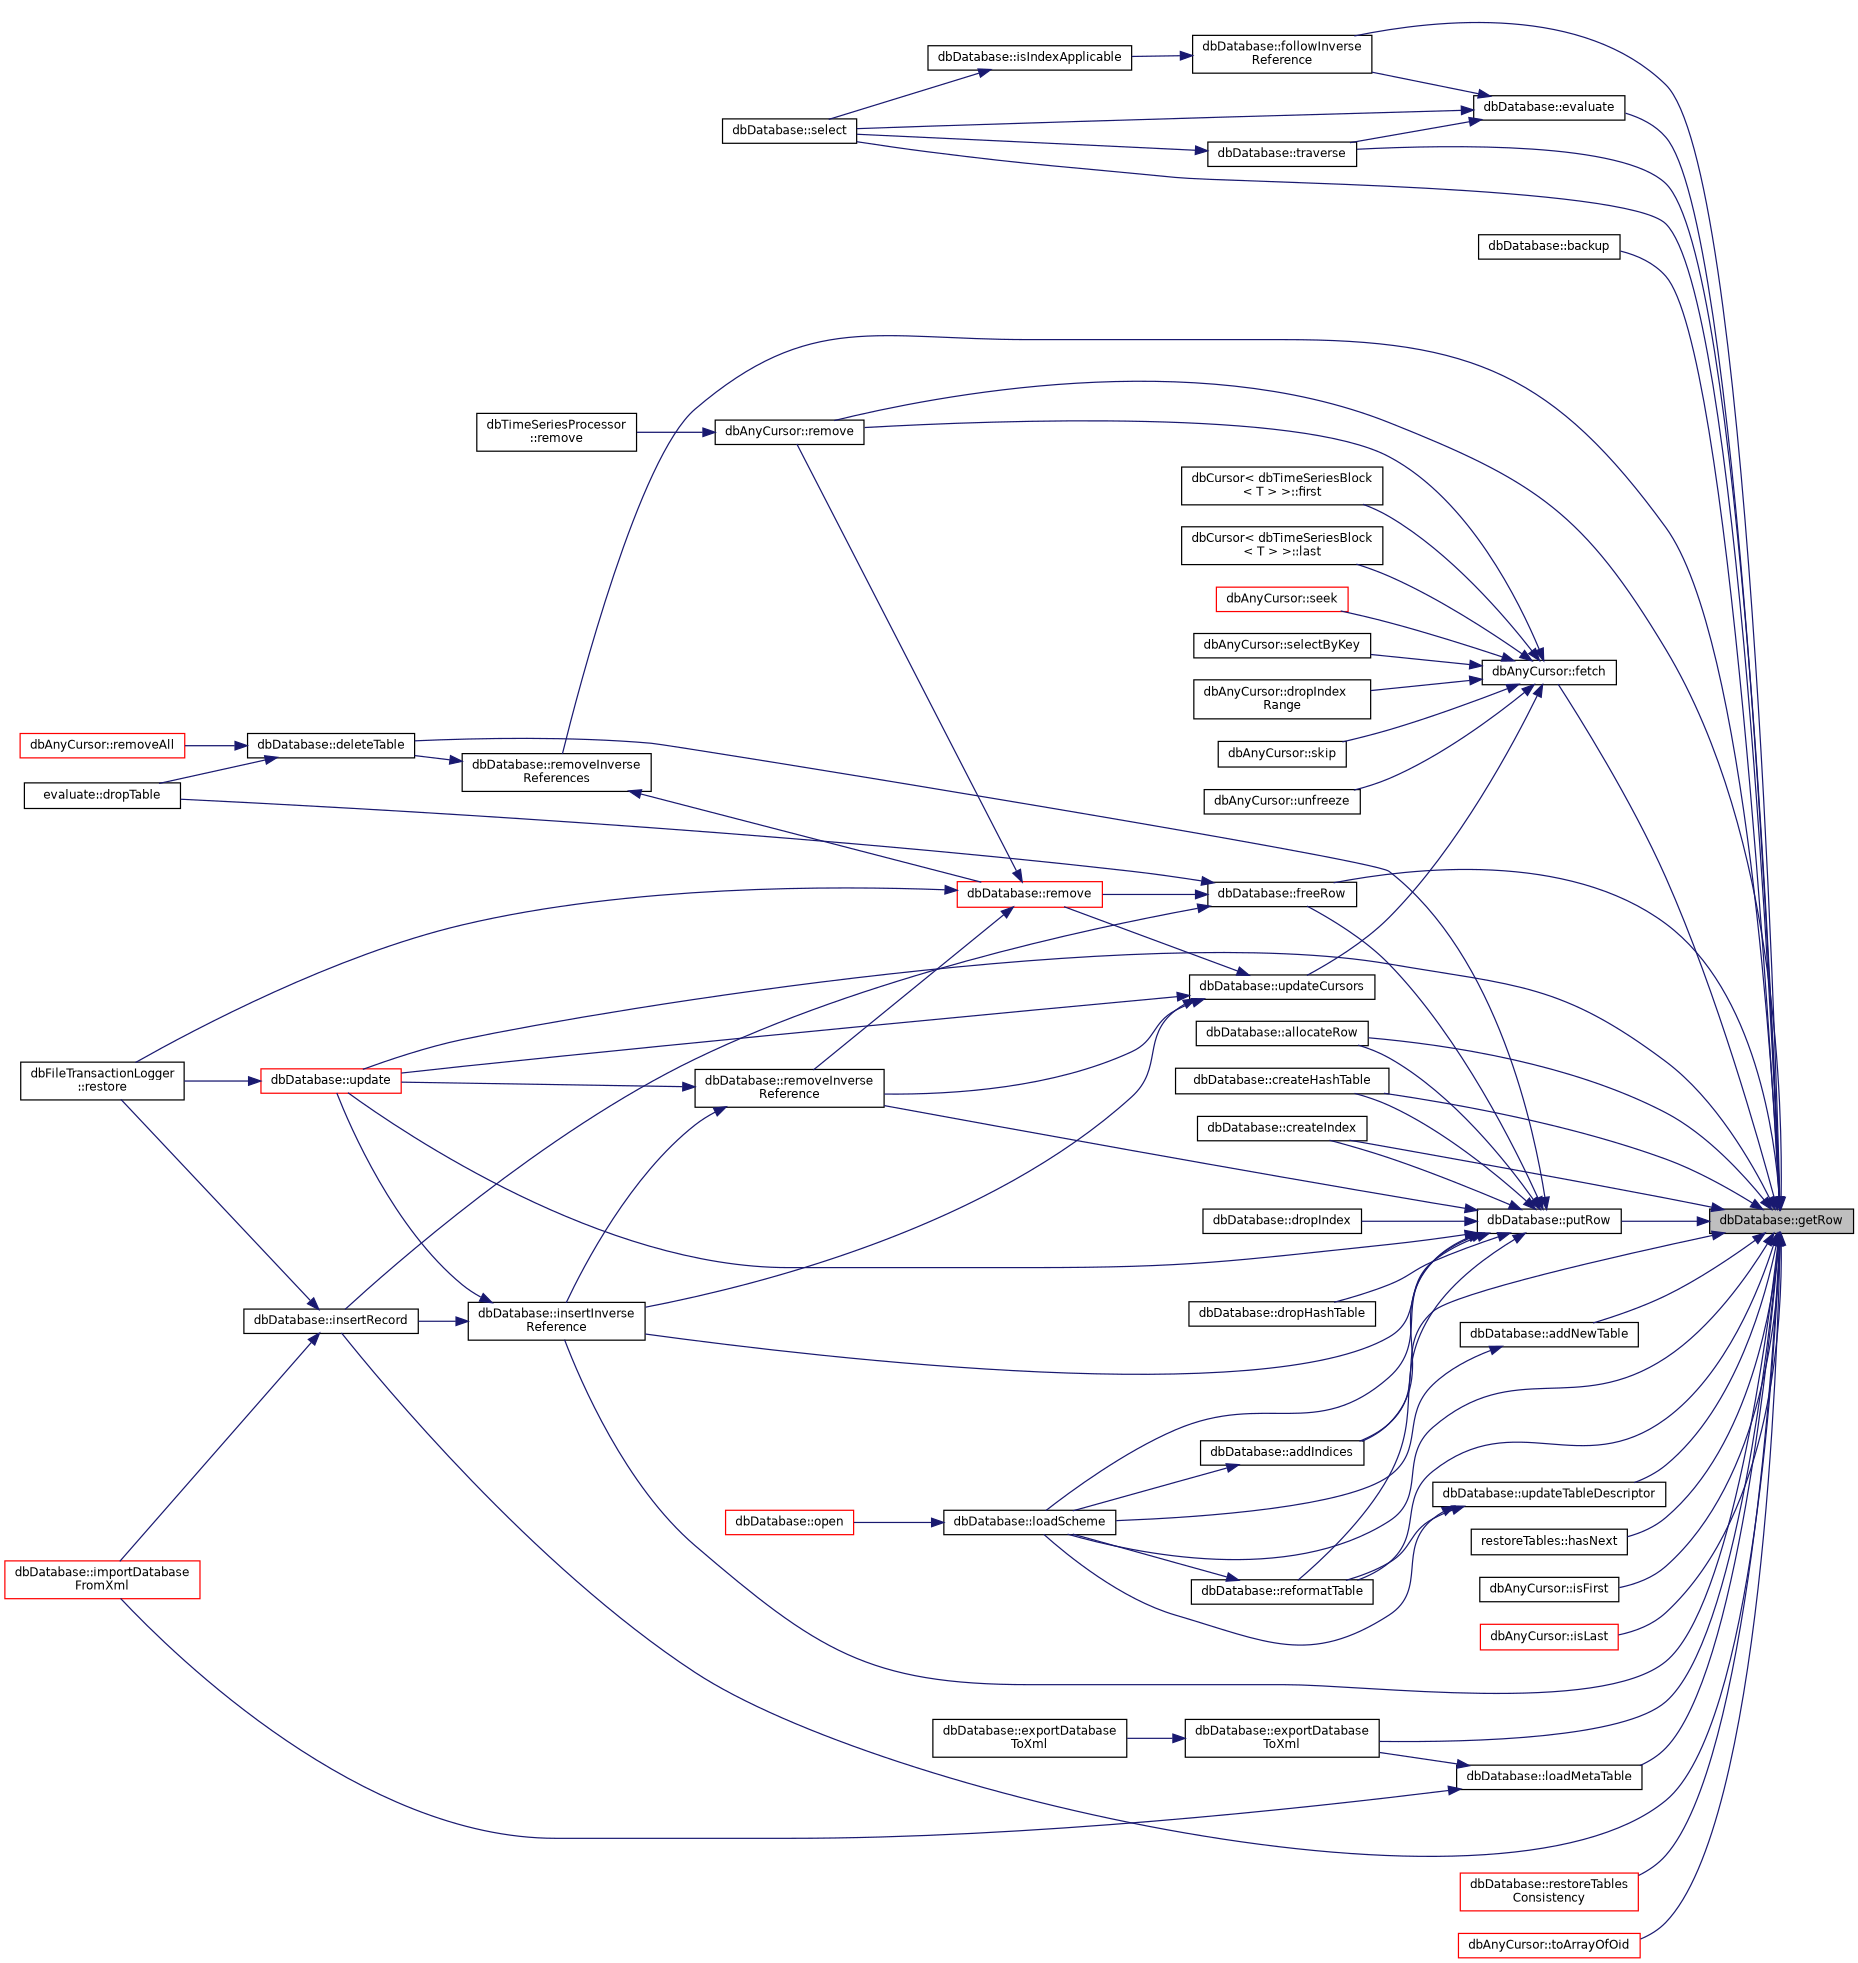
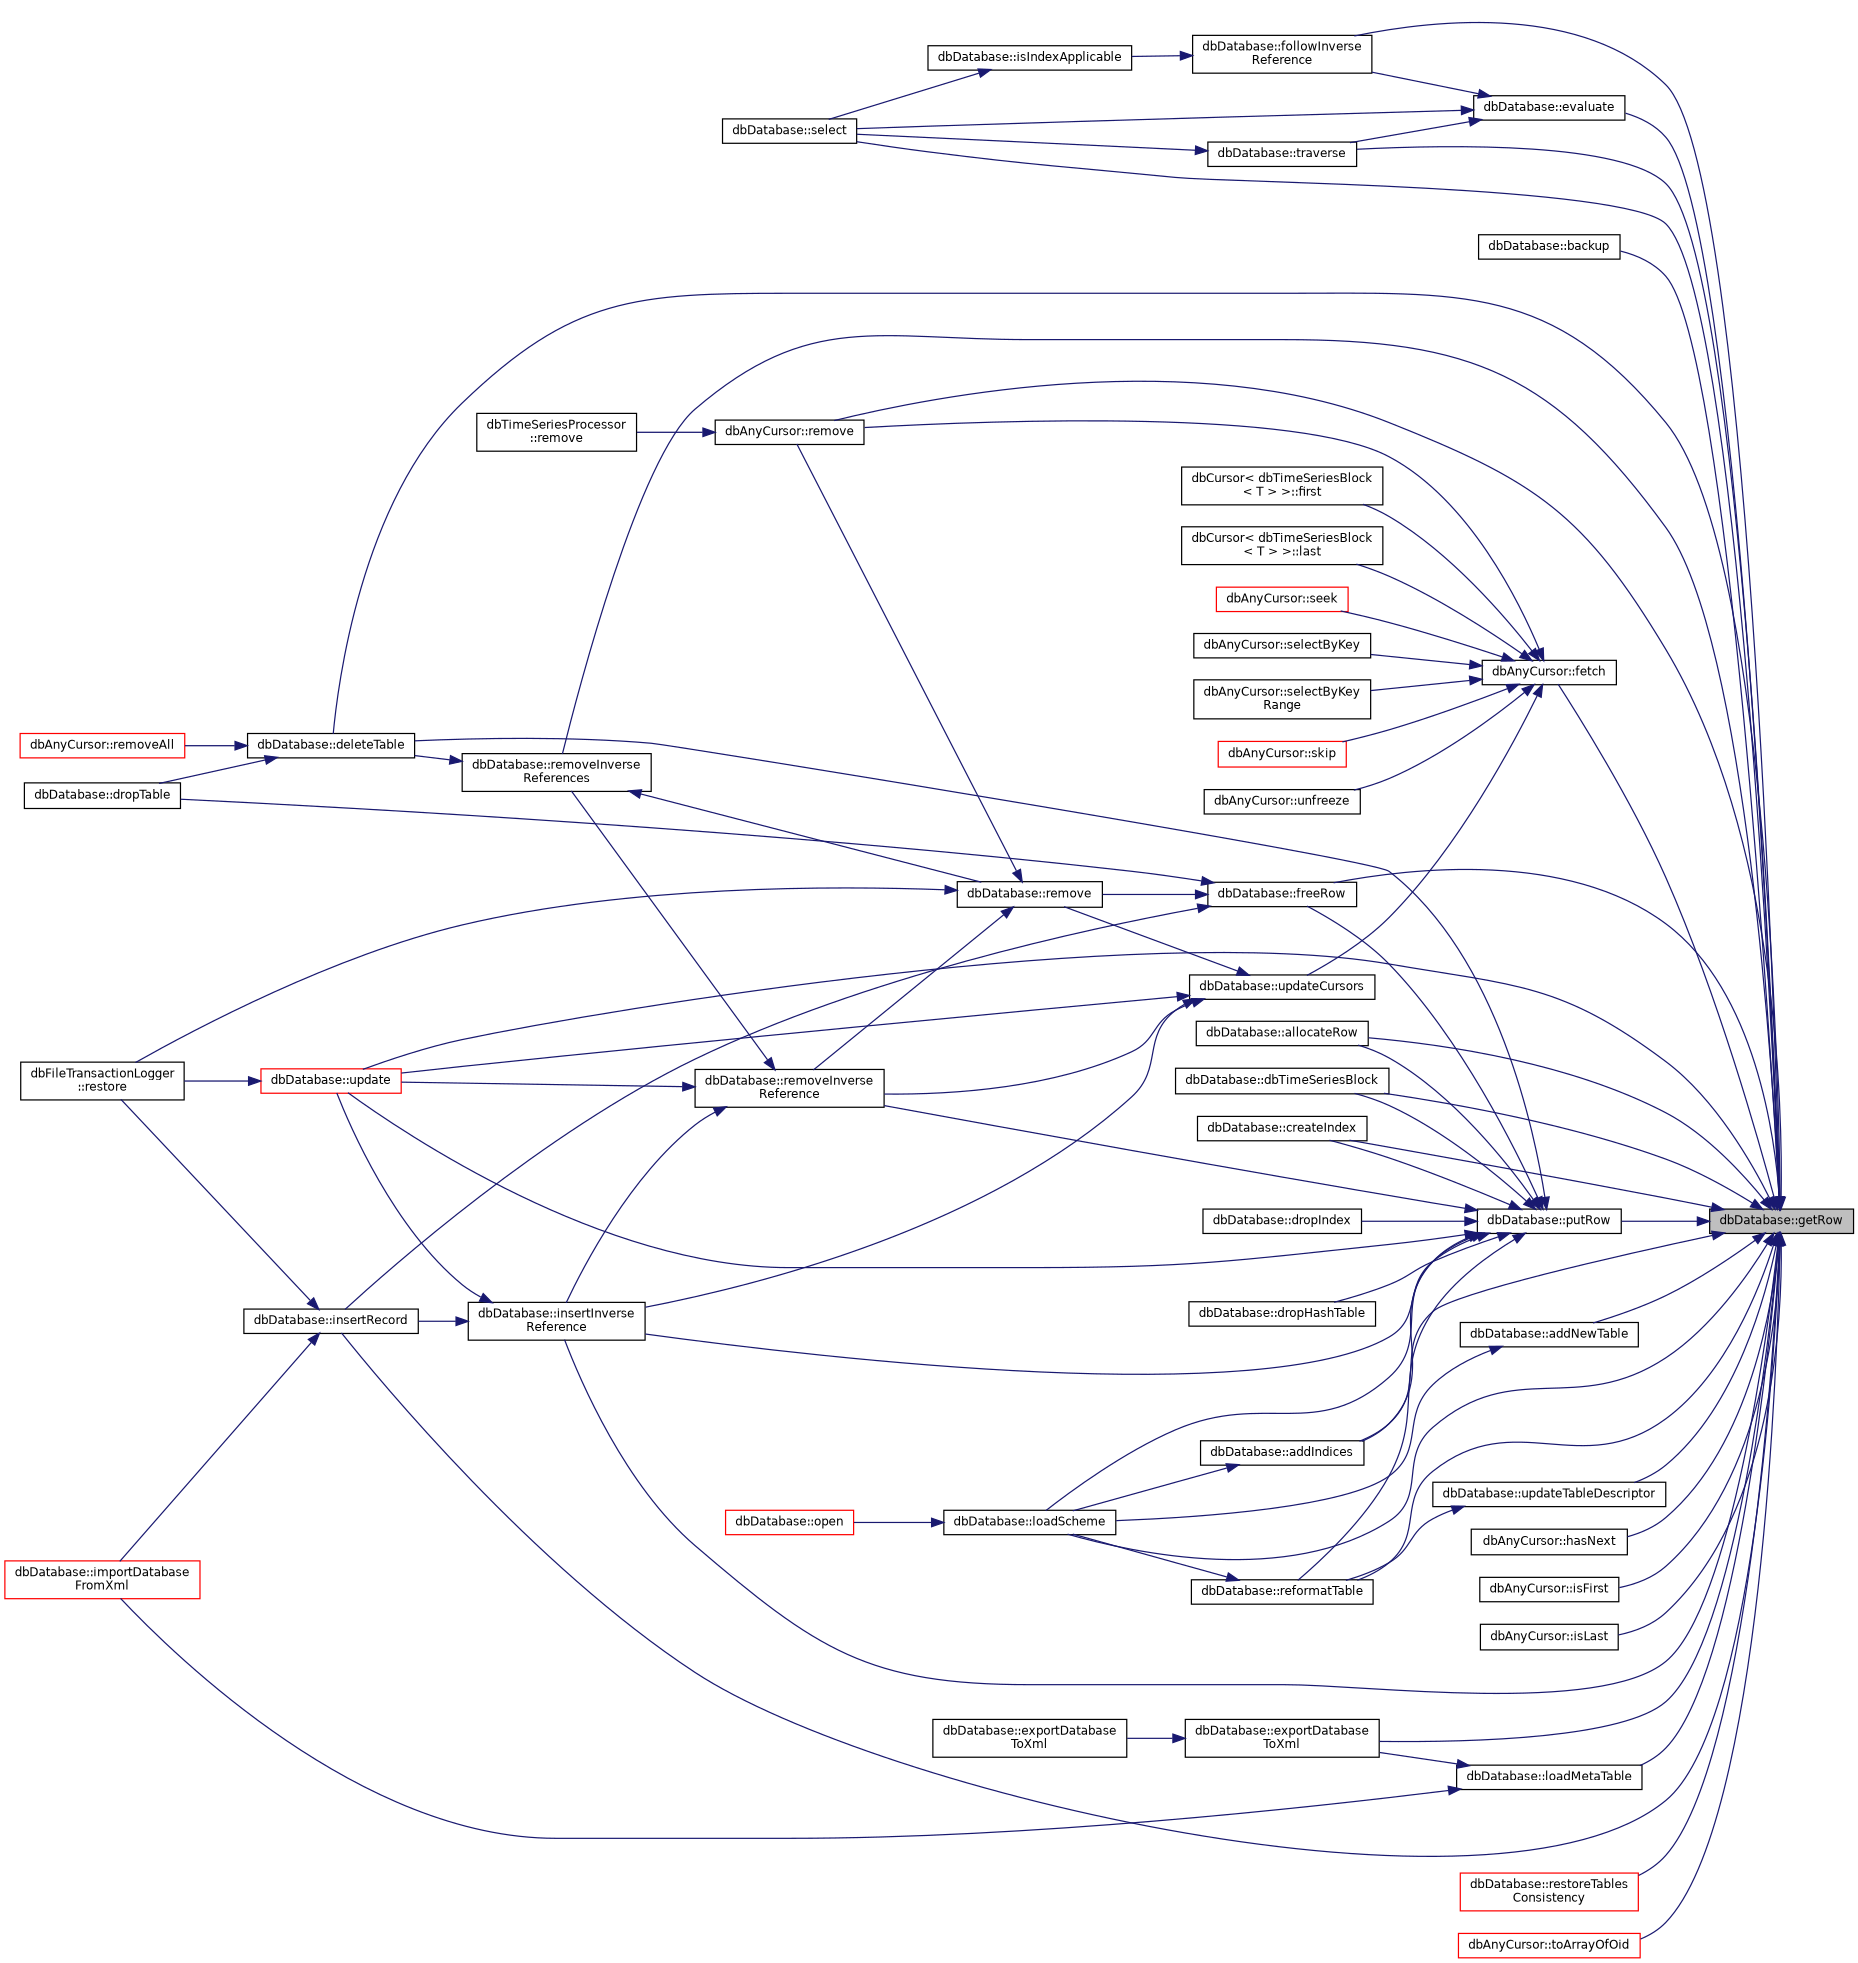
none -> (1283, 293)
(1282, 699) -> (1282, 699)
(1282, 754) -> (1282, 754)
(102, 796) -> (102, 796)
(1030, 894) -> (1030, 894)
none -> (669, 925)
(1282, 1081) -> (1282, 1081)
(1549, 1542) -> (1549, 1542)
(1549, 1637) -> (1549, 1637)
(1267, 1641) -> none
